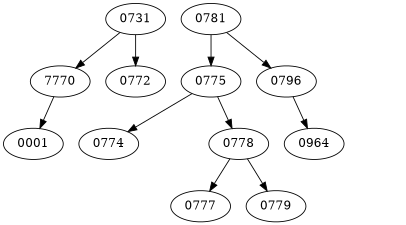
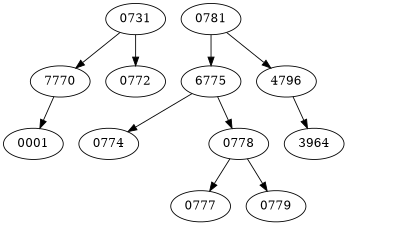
(211, 81) -> (211, 81)
(286, 81) -> (286, 81)
(314, 144) -> (314, 144)
